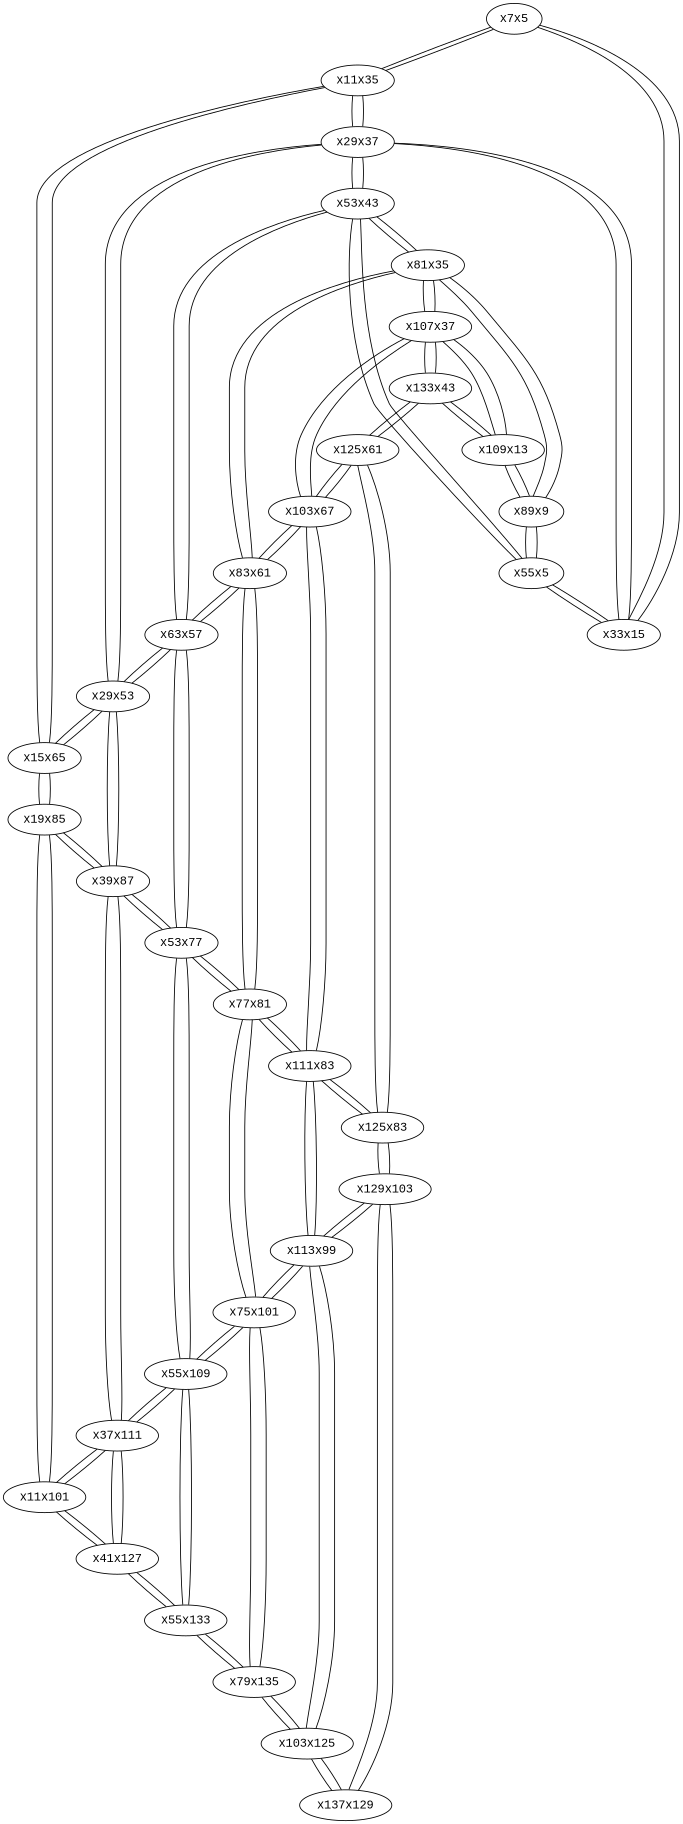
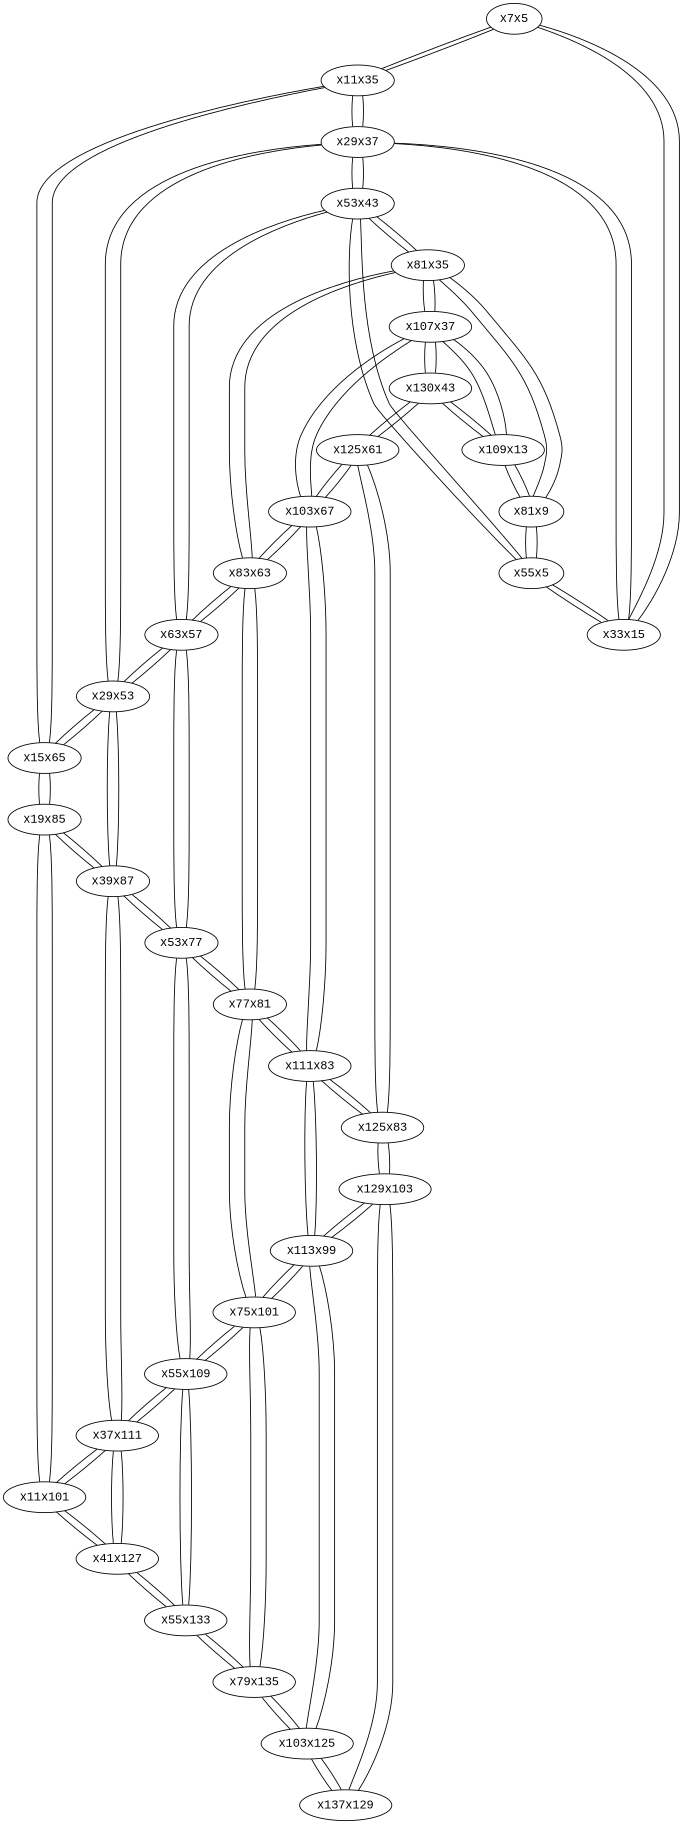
(430, 388) -> (430, 388)
(531, 512) -> (531, 512)
(250, 573) -> (250, 573)
